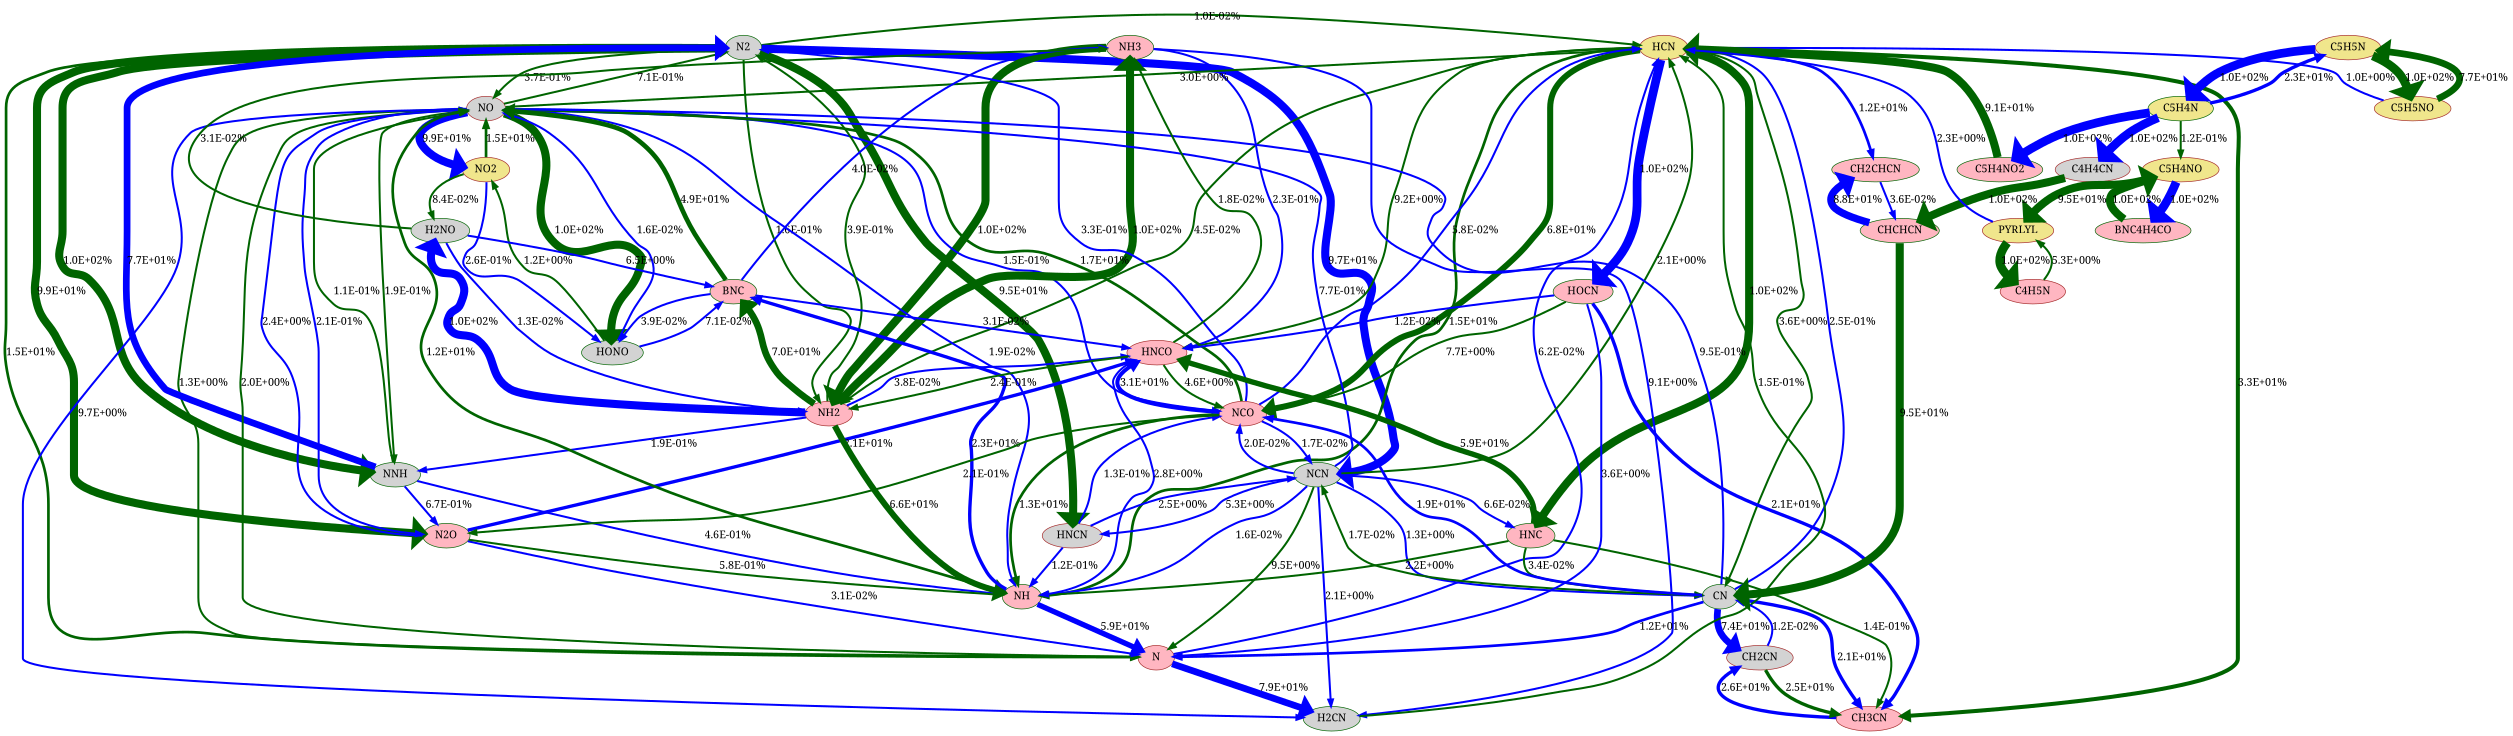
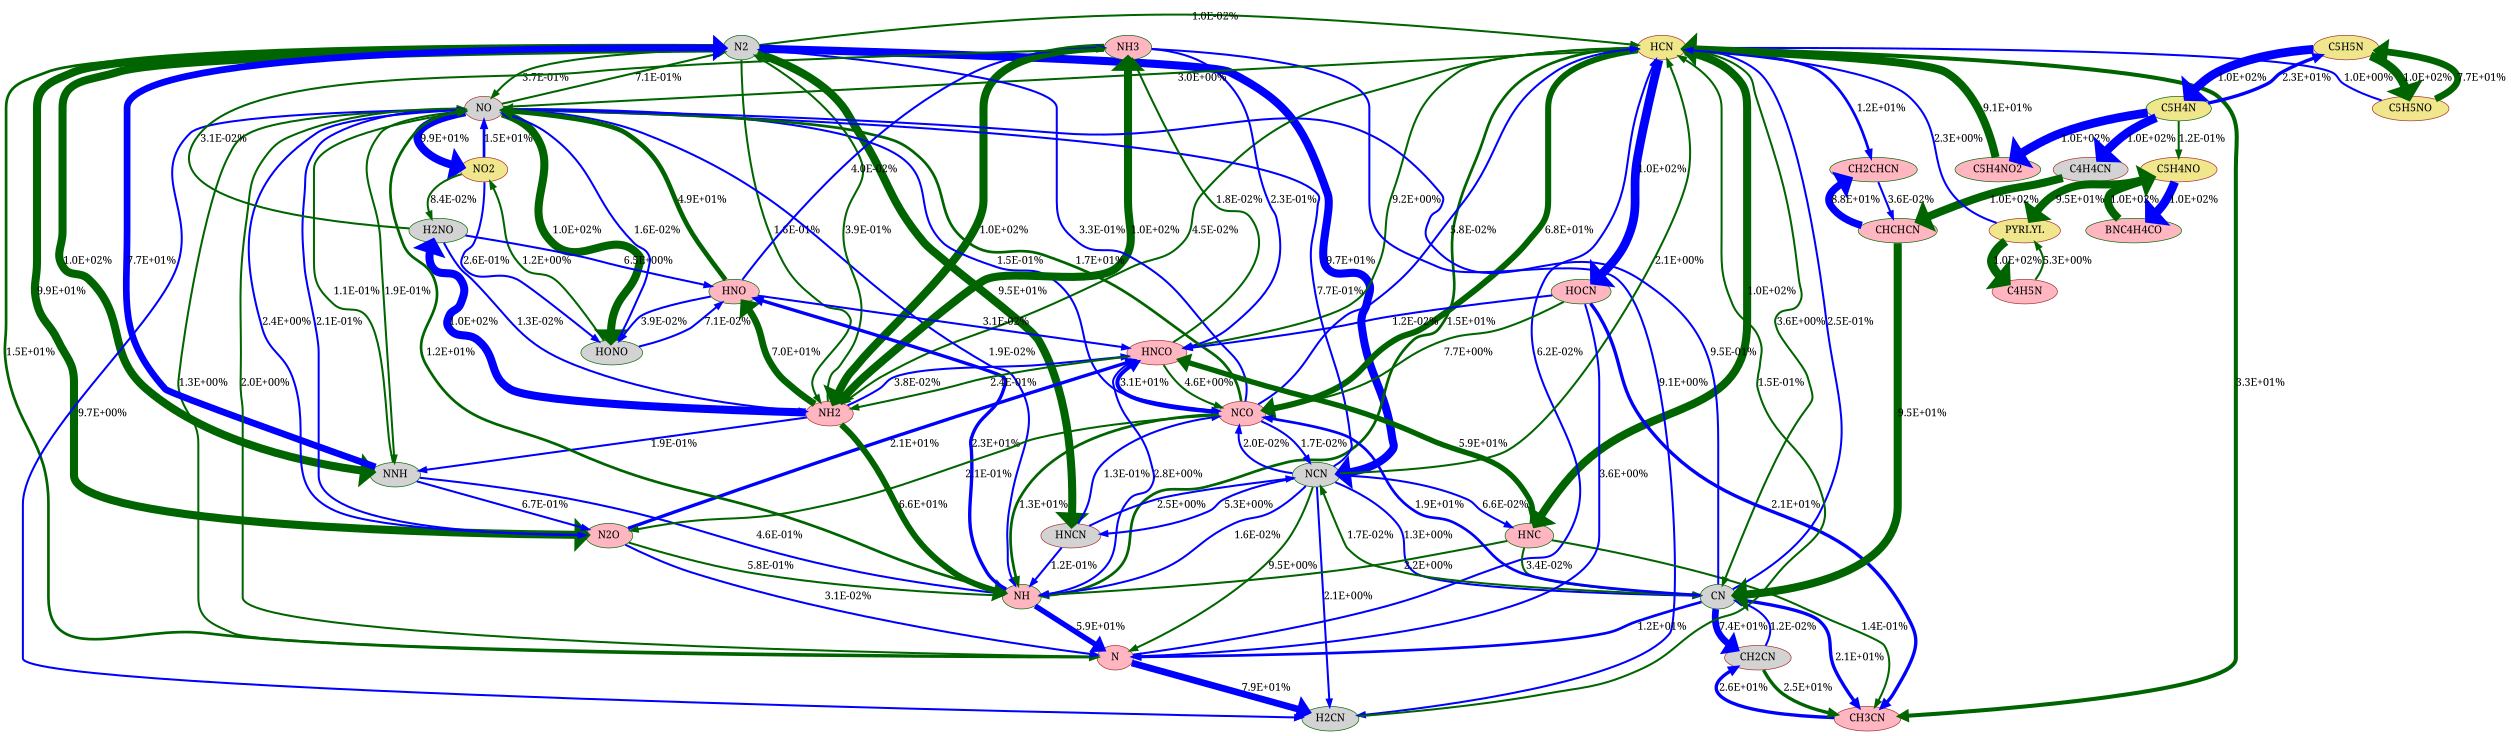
(486, 143) -> (484, 143)
(733, 292) -> (734, 292)
